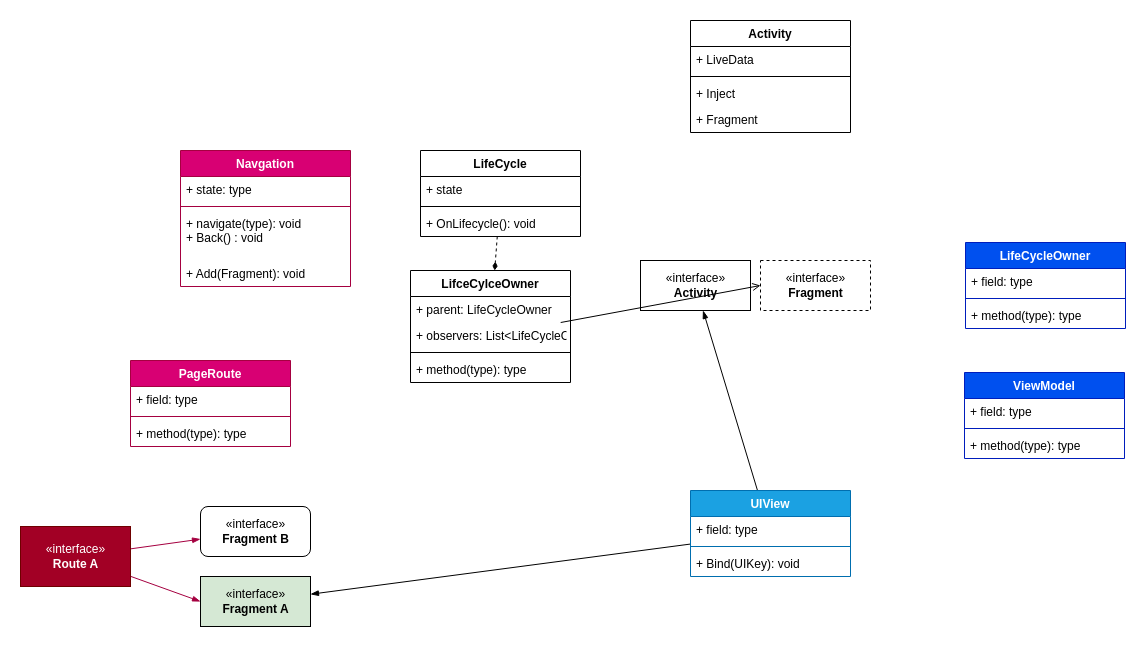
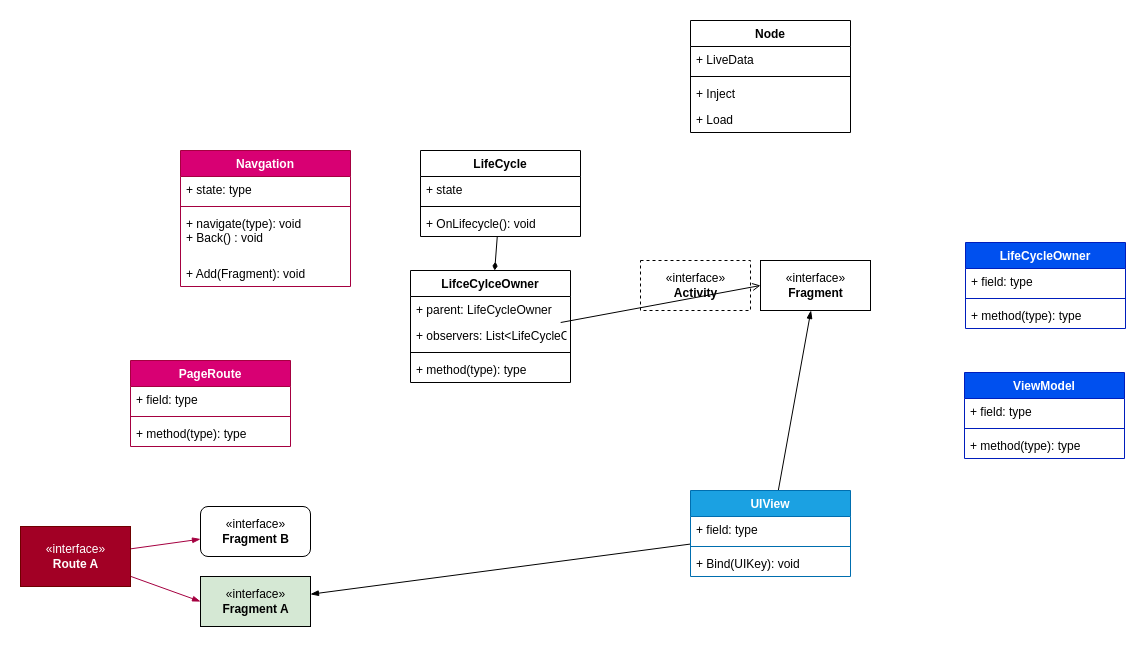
(770, 34) -> (770, 34)
(728, 120) -> (715, 120)
(496, 249) -> (496, 249)
(696, 286) -> (696, 286)
(816, 286) -> (816, 286)
(732, 405) -> (794, 404)
